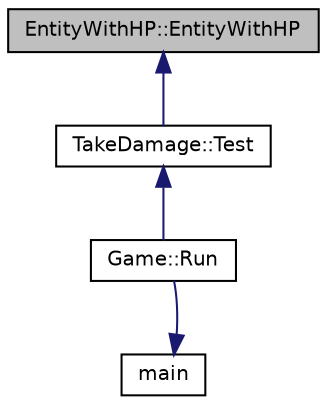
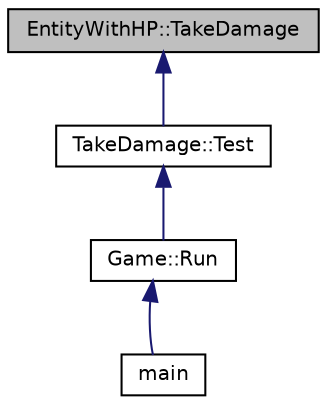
(163, 31) -> (163, 31)
(177, 308) -> (150, 328)
